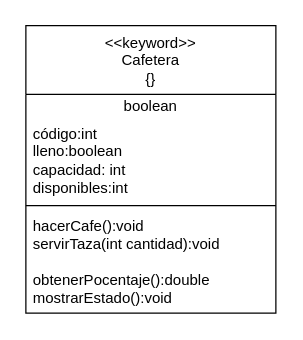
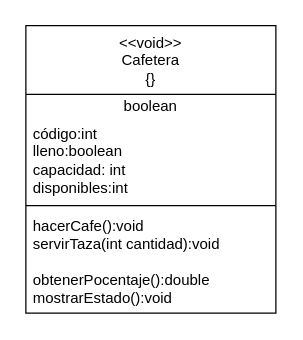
(151, 61) -> (151, 61)
